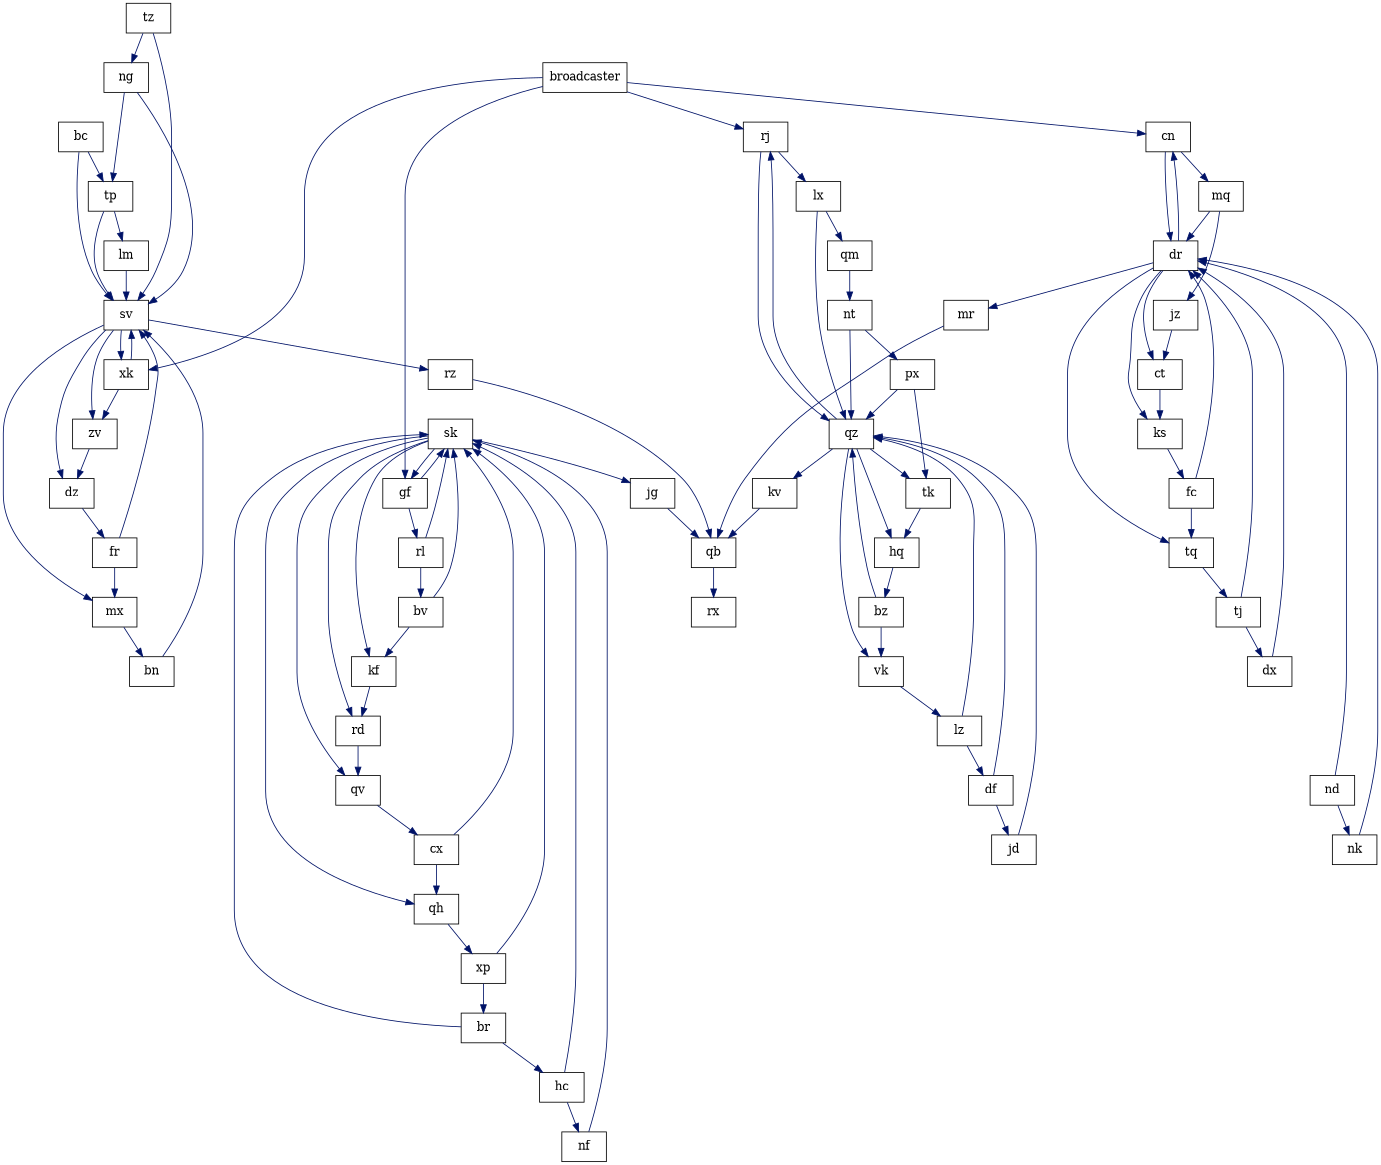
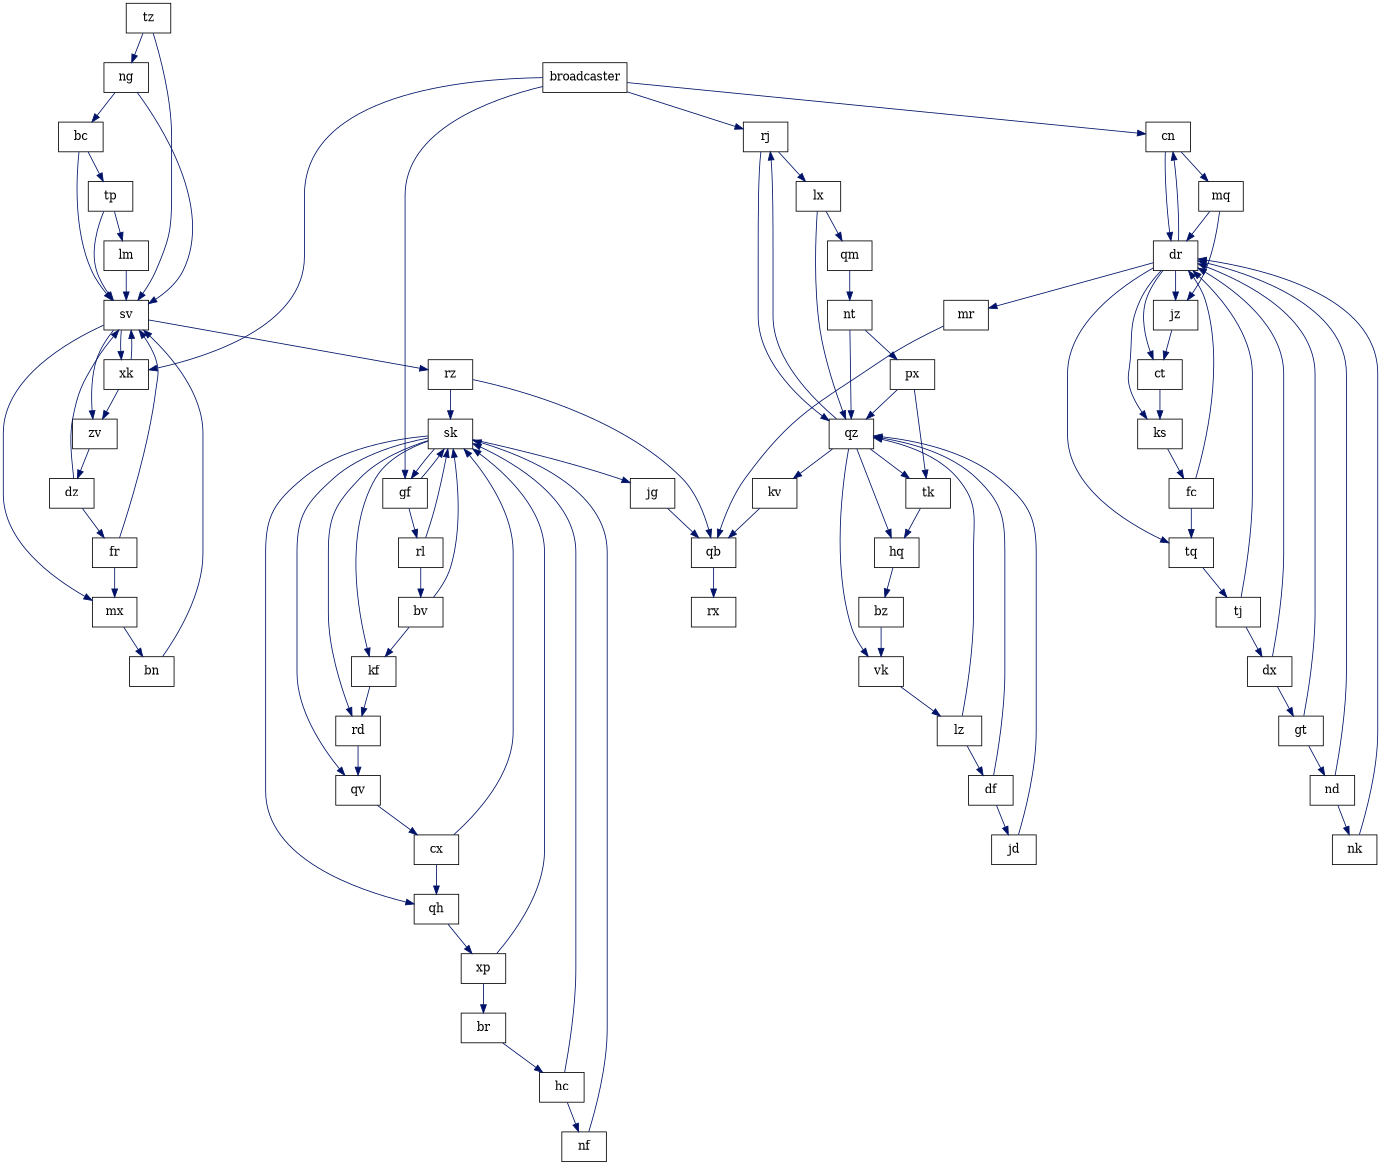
(119, 133) -> (106, 104)
none -> (1176, 281)
(64, 394) -> (76, 403)
(860, 528) -> none
none -> (1301, 731)
(234, 749) -> (450, 400)
